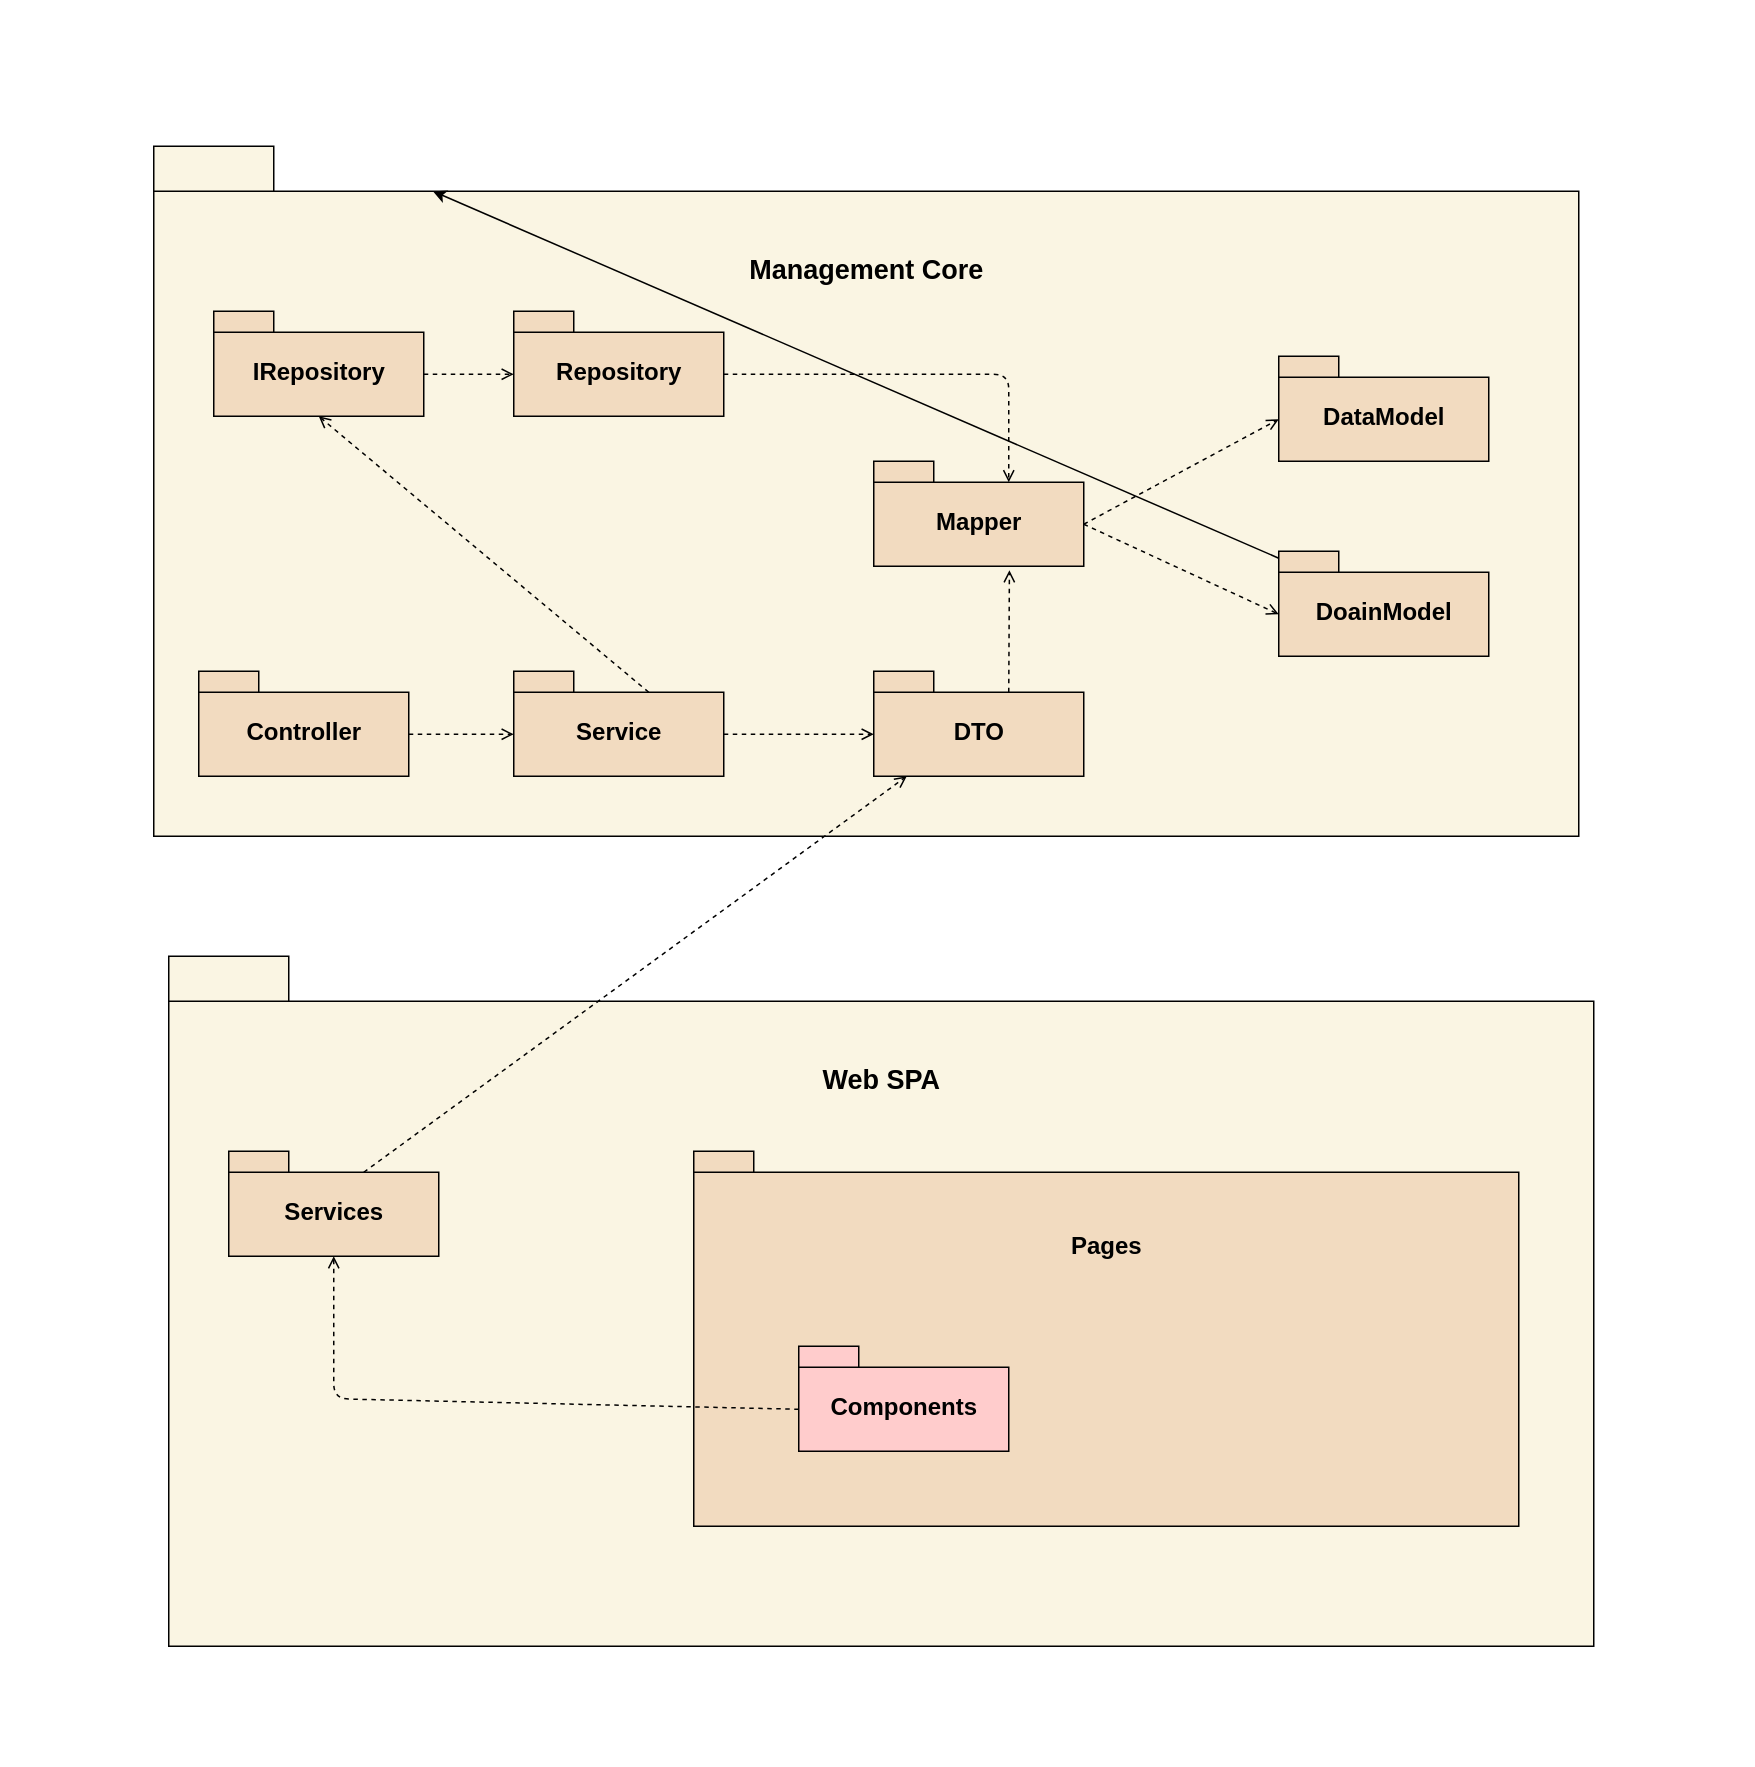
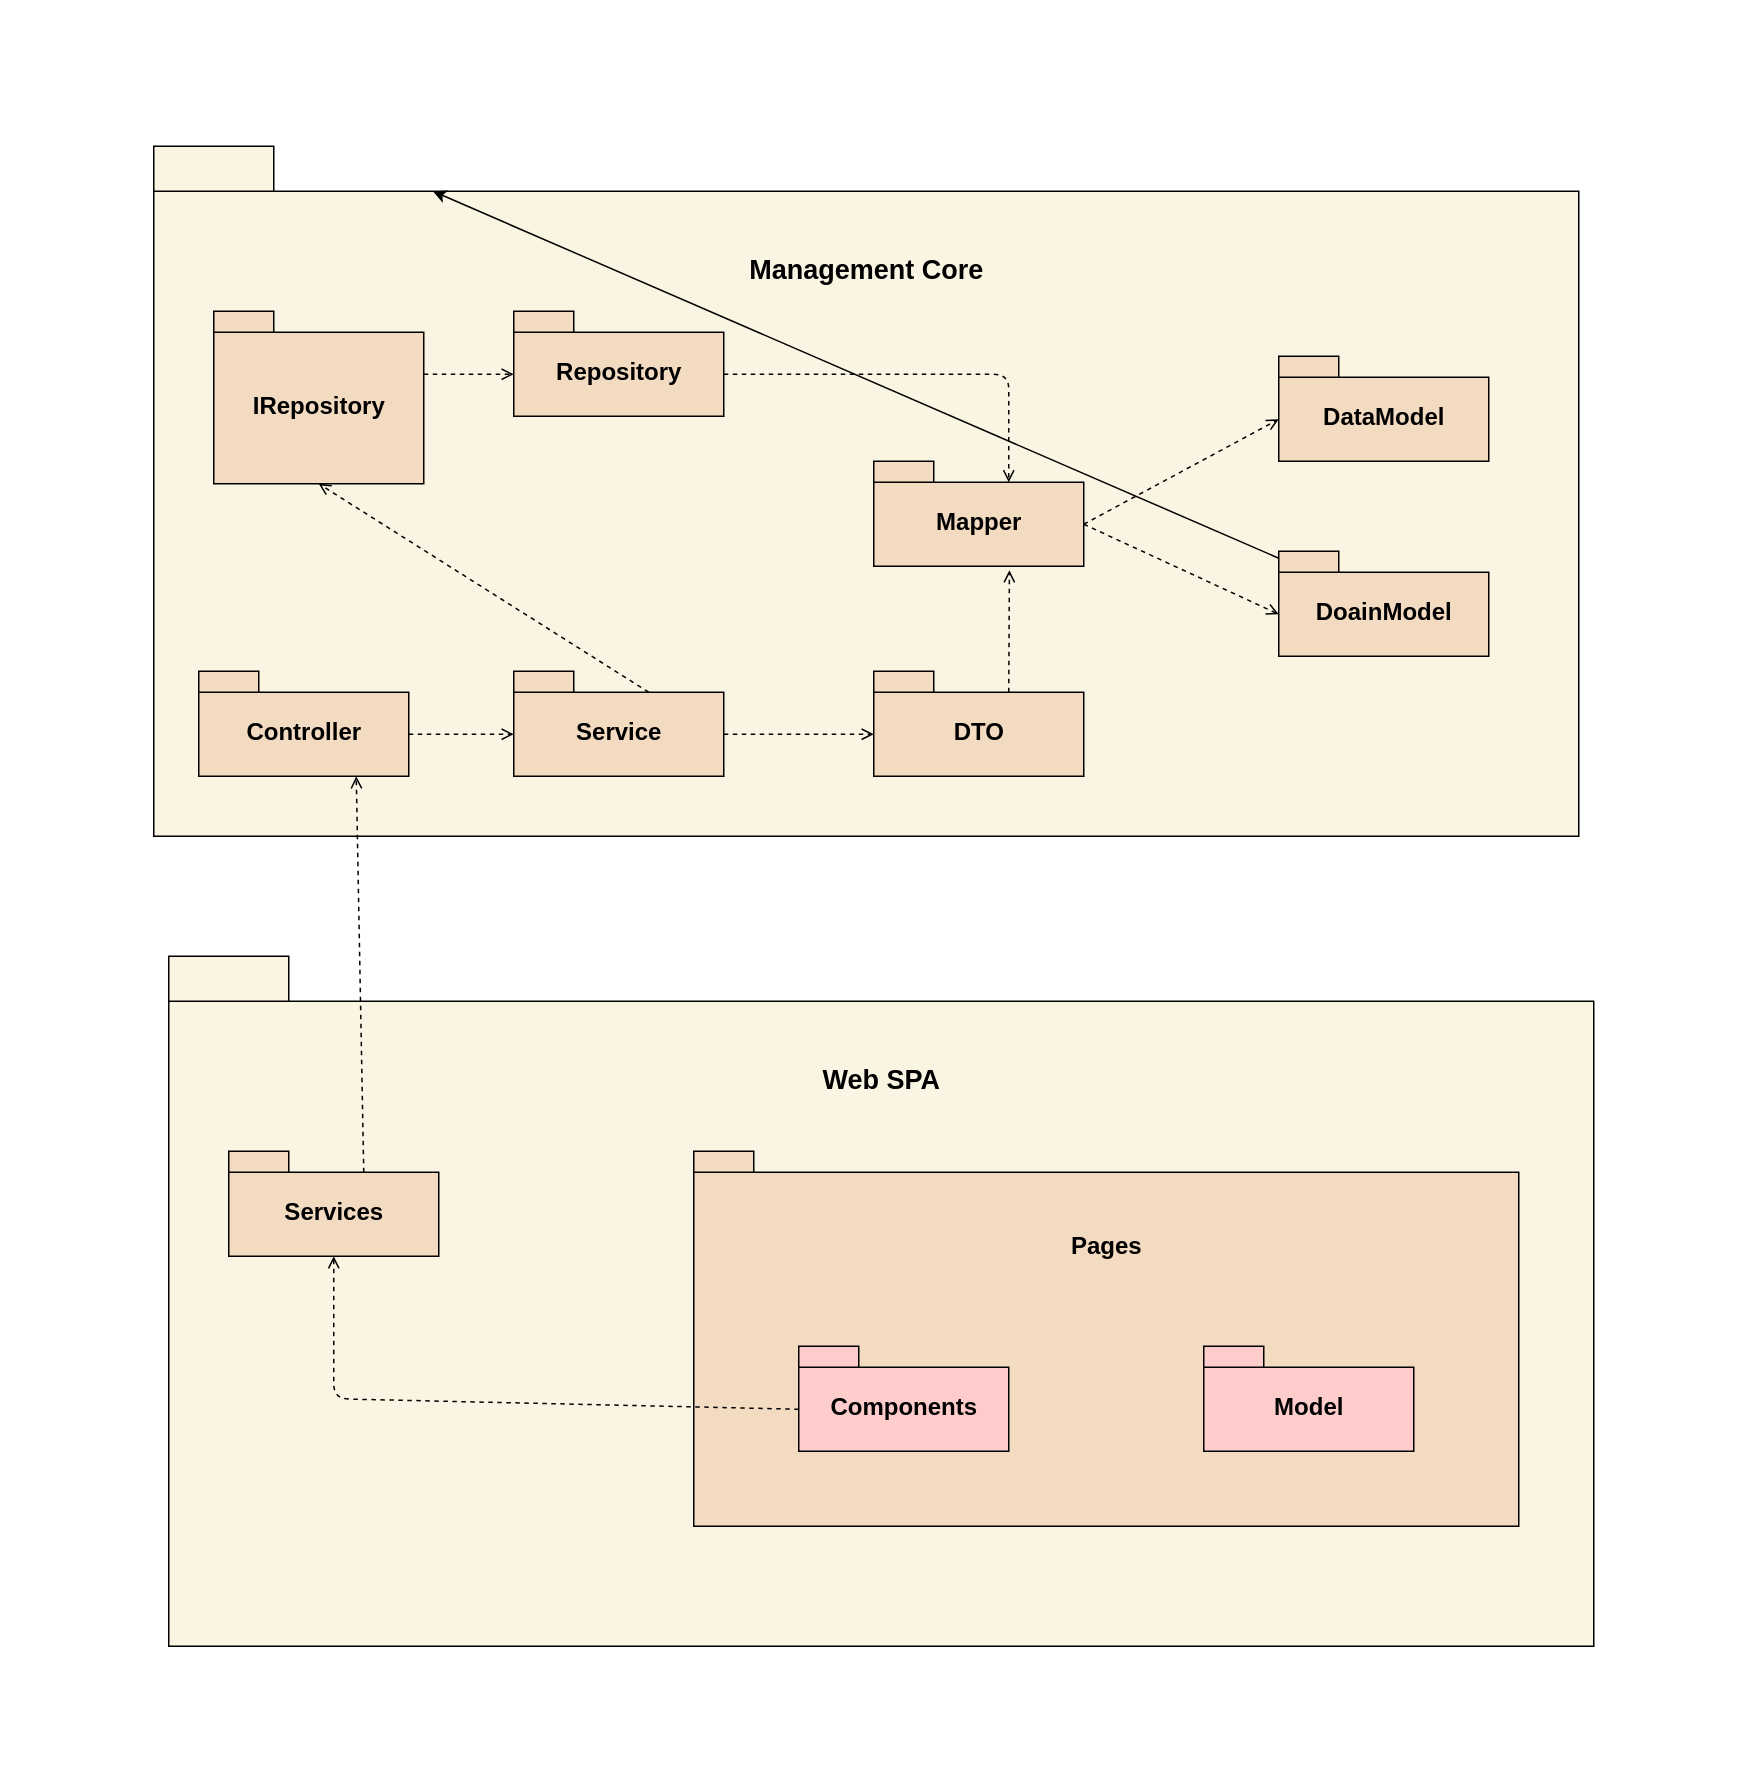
(319, 364) -> (319, 398)
(634, 975) -> (360, 977)
none -> (1309, 1399)
